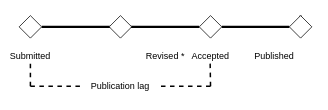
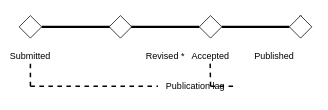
(120, 86) -> (195, 86)
